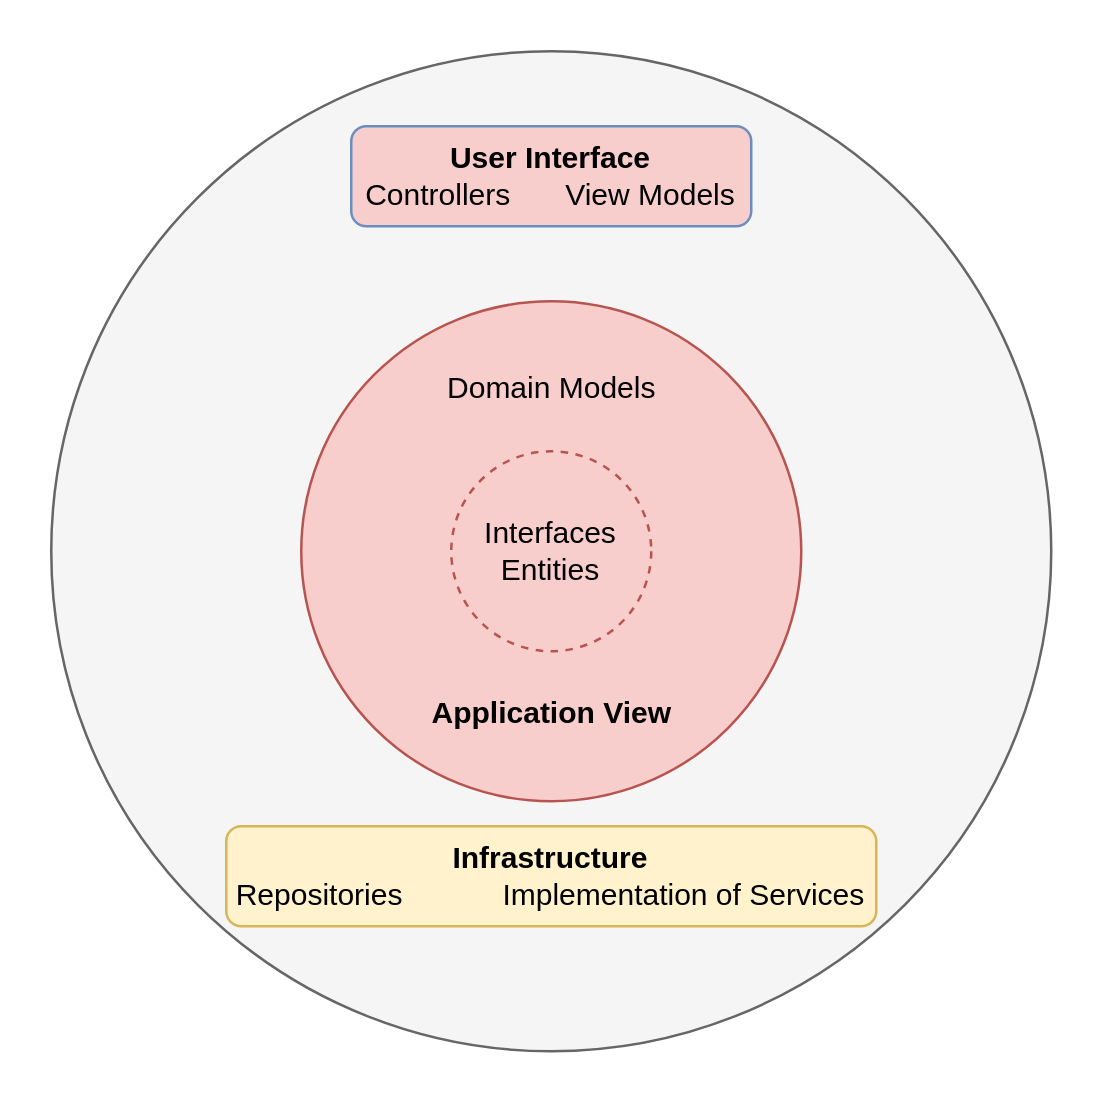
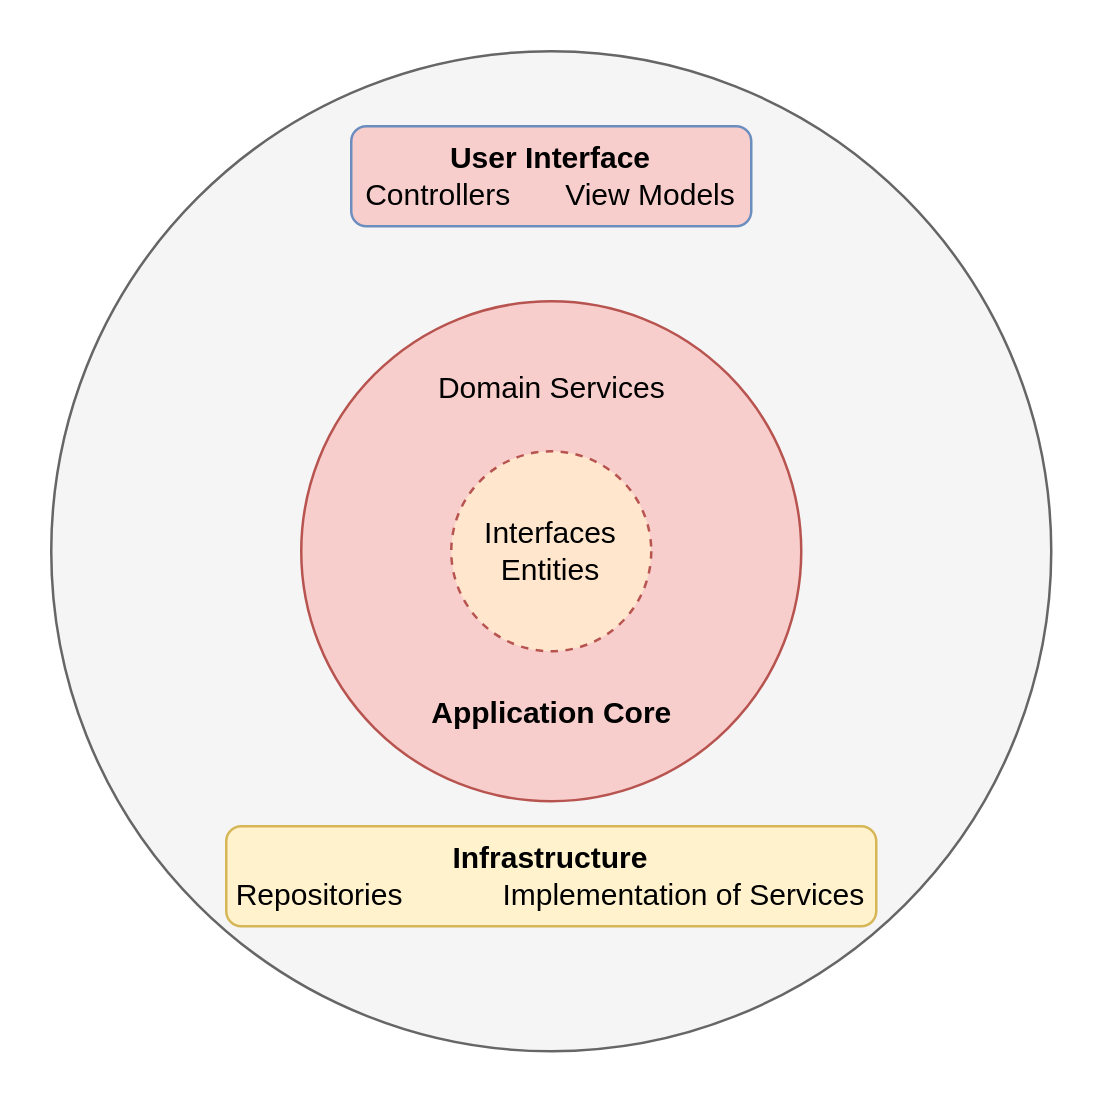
(553, 389) -> (553, 389)
(551, 551) -> (551, 551)
(553, 714) -> (553, 714)
